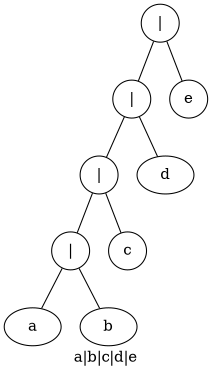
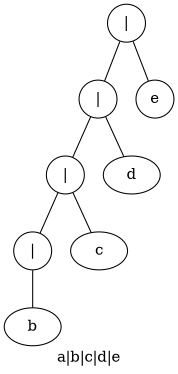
(128, 251) -> (99, 251)
(33, 327) -> none
